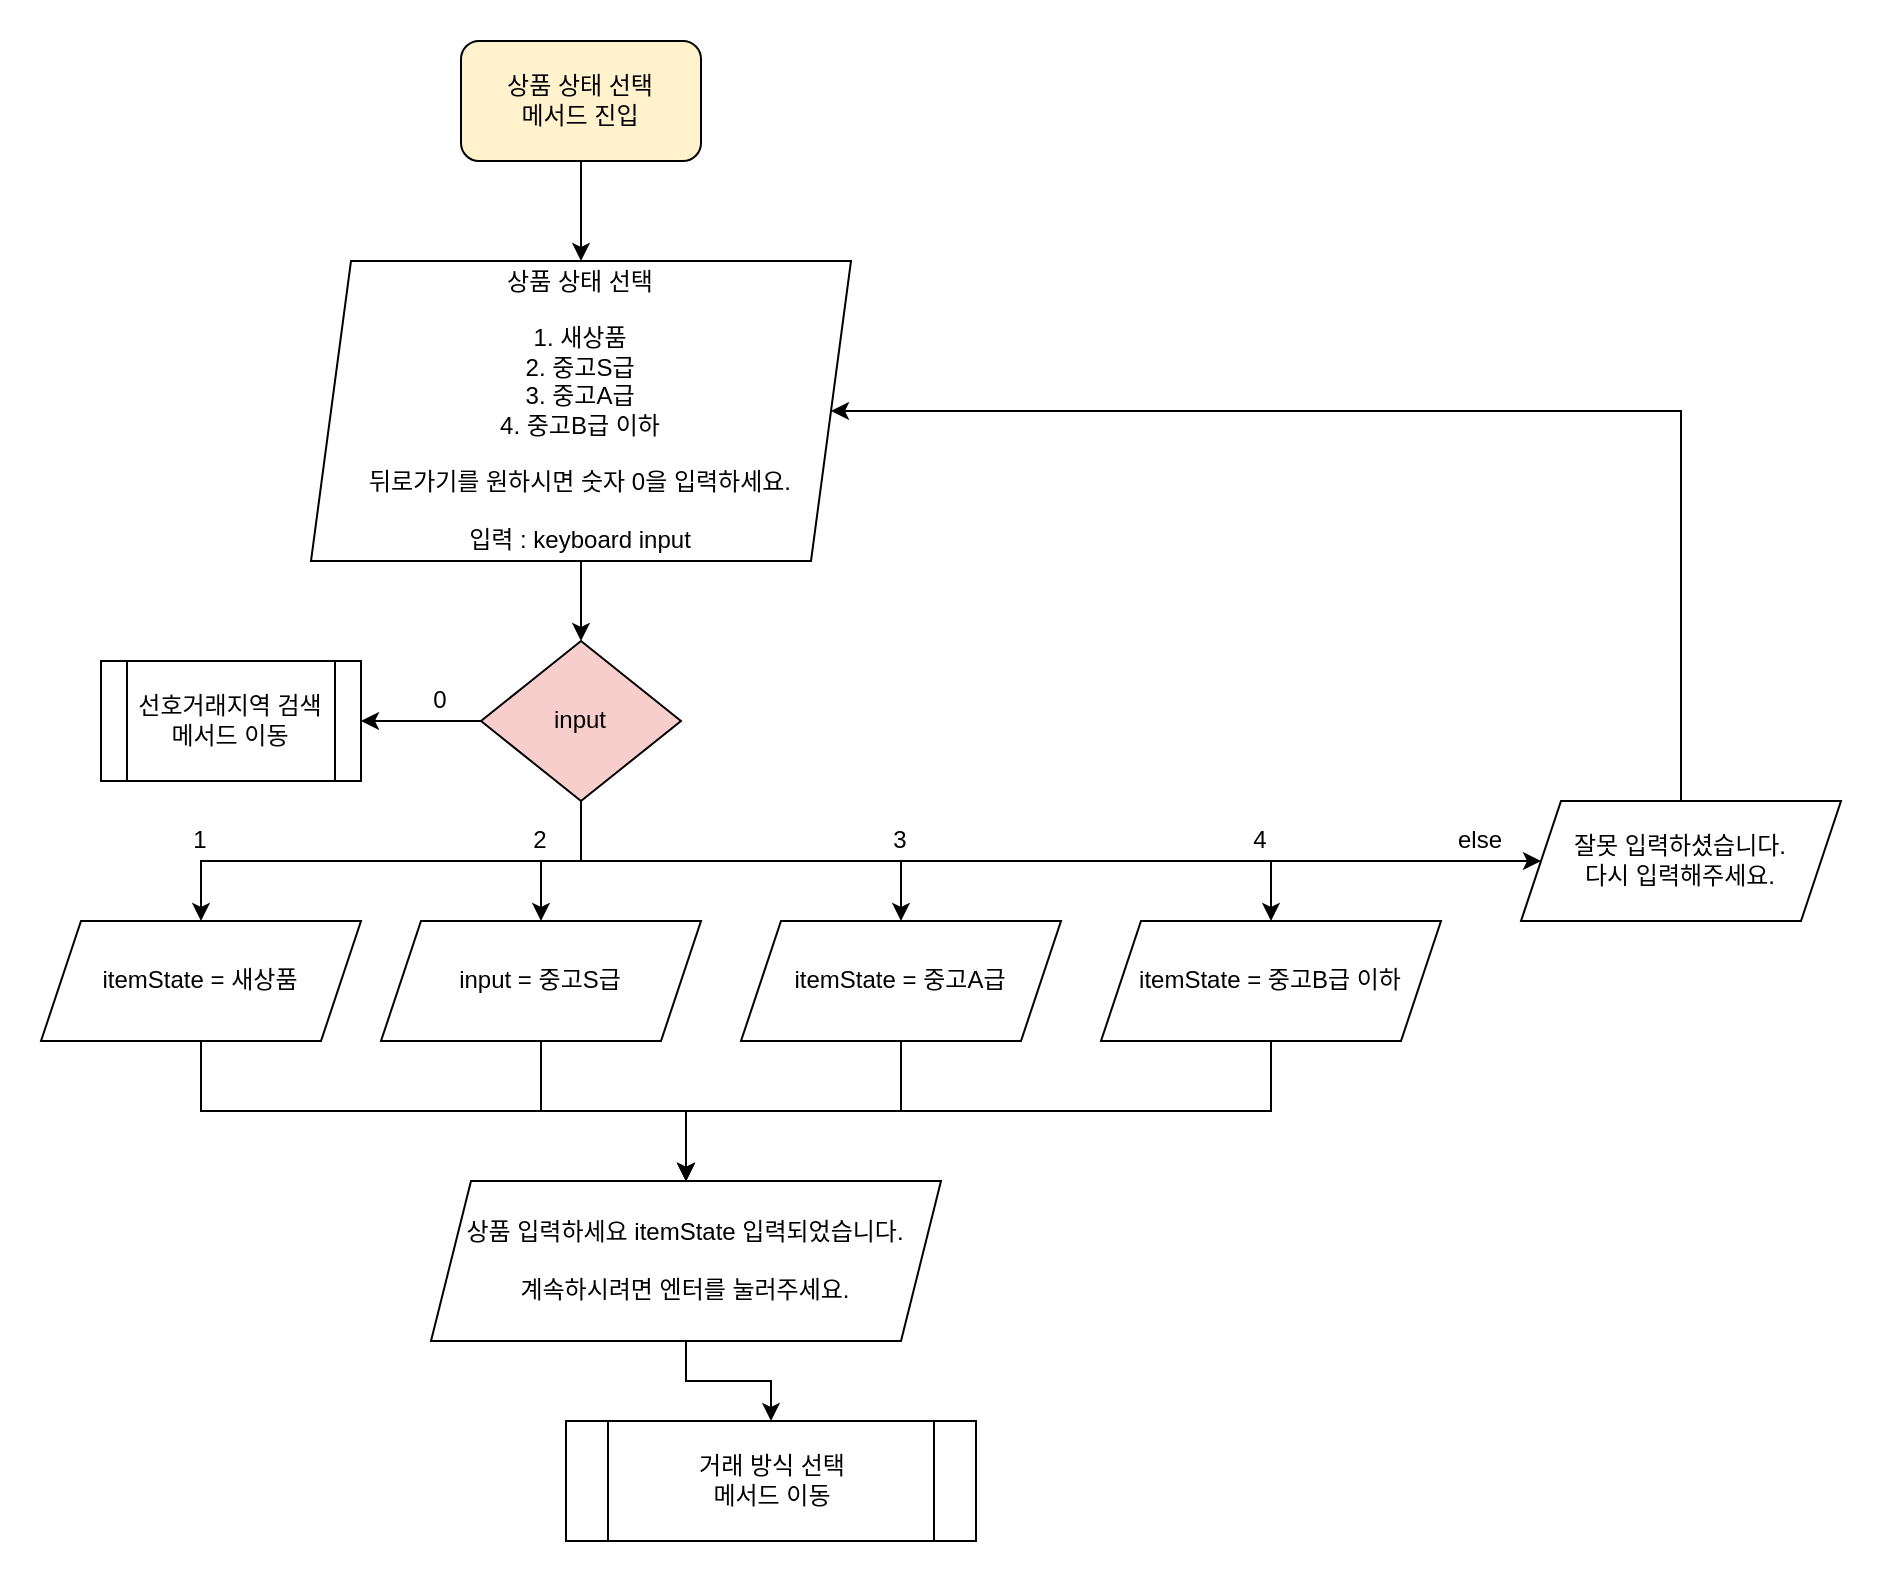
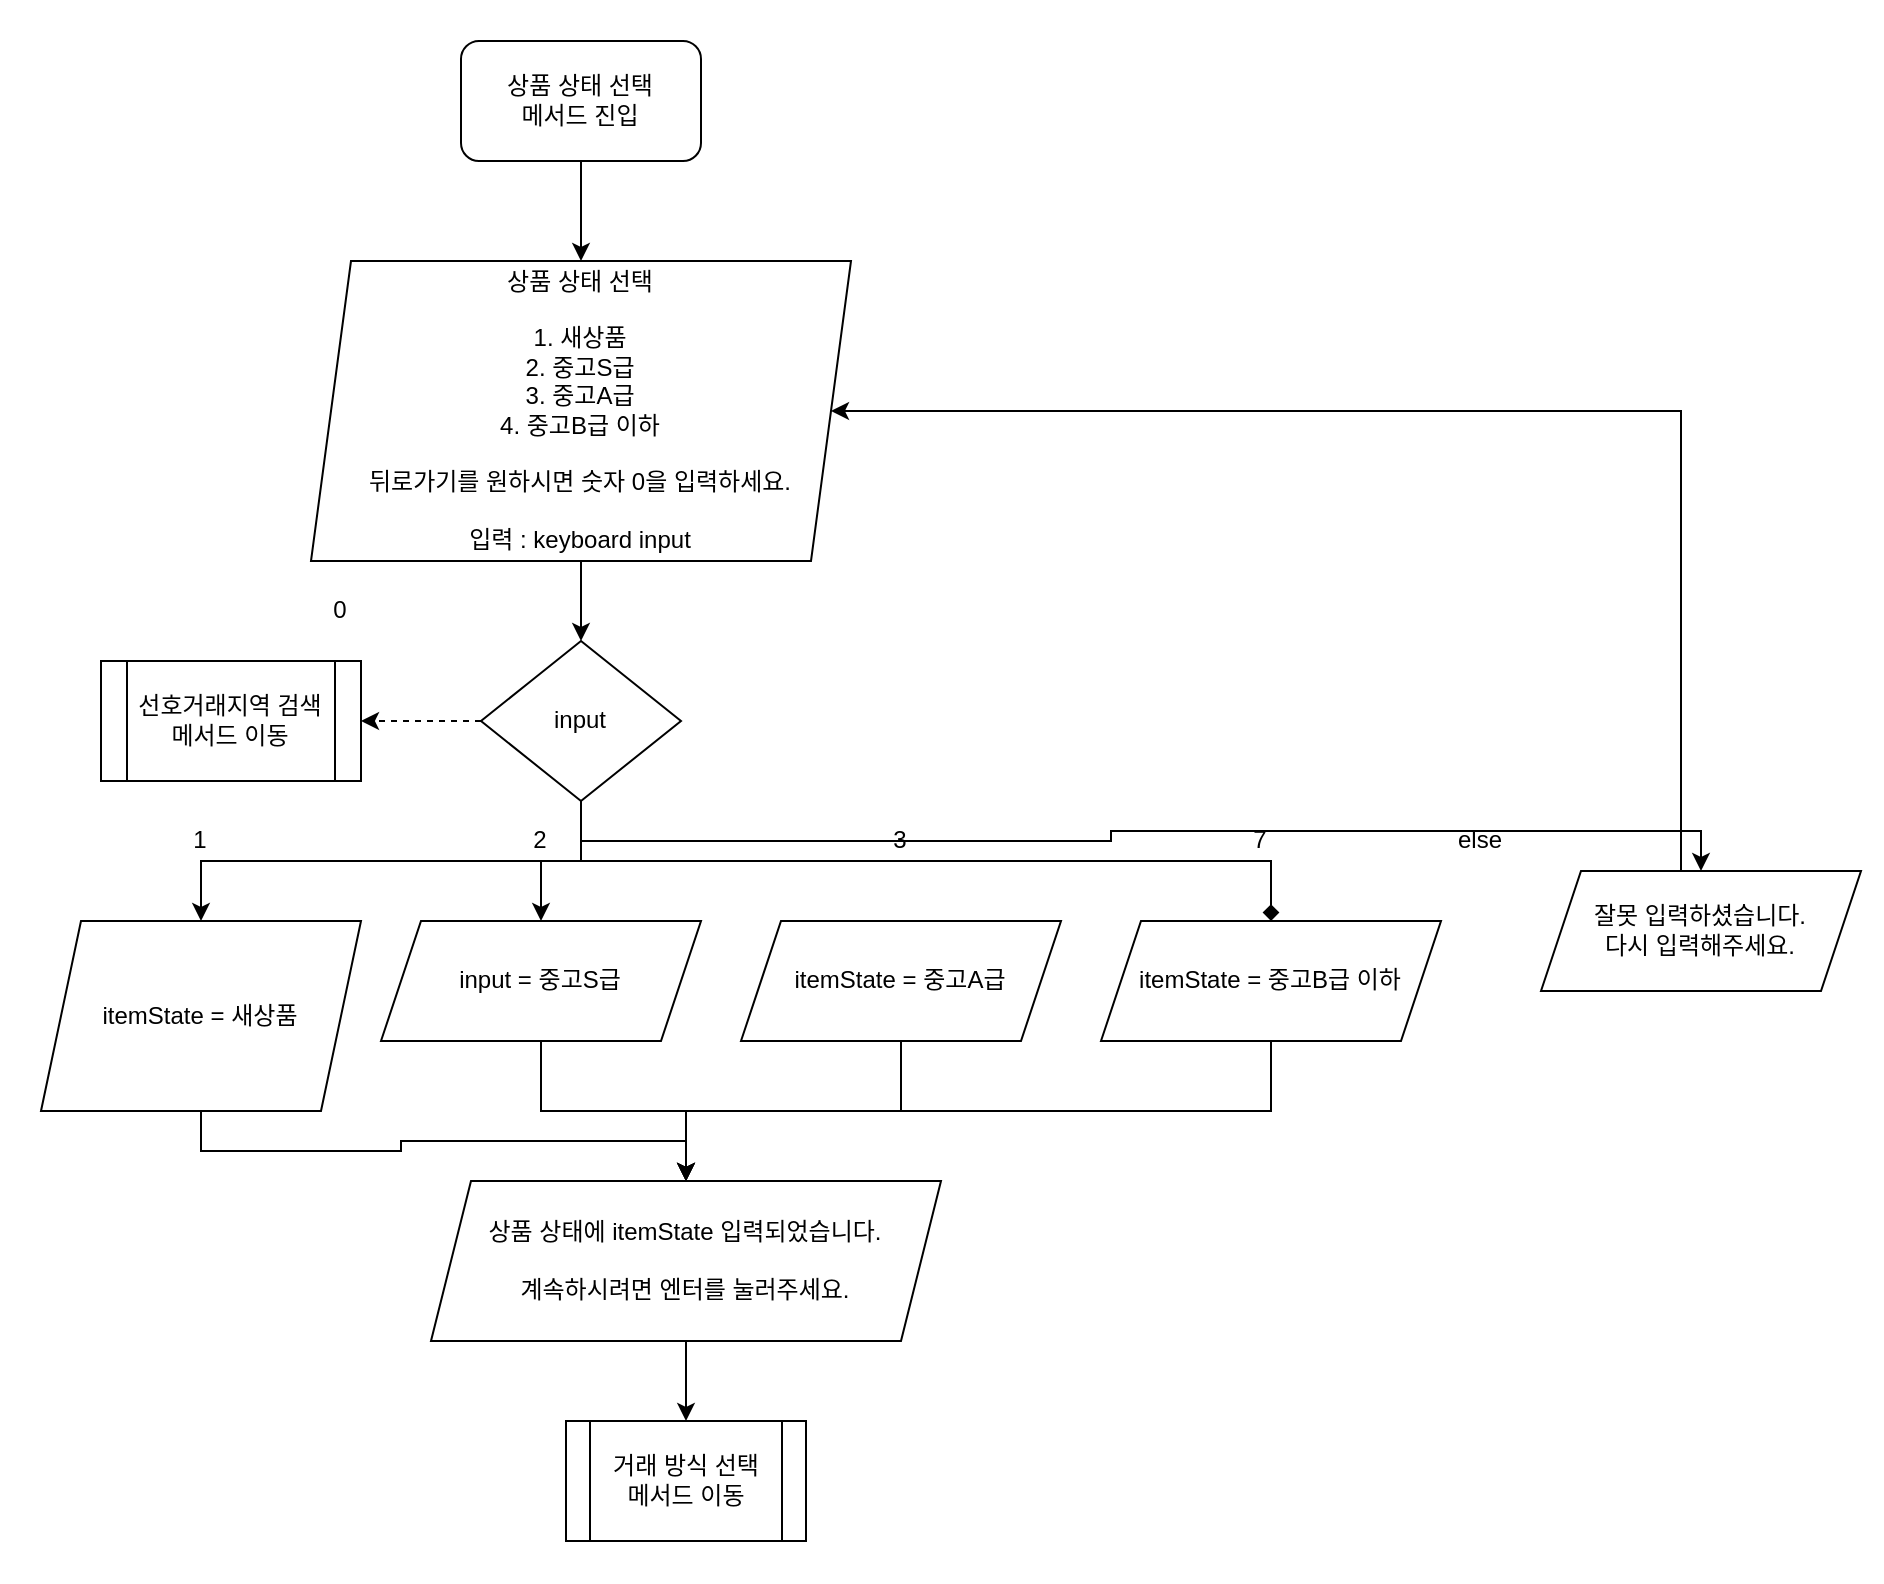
(581, 101) -> (581, 101)
(441, 701) -> (341, 611)
(425, 721) -> (425, 721)
(581, 721) -> (581, 721)
(1261, 841) -> (1261, 841)
(1681, 861) -> (1701, 931)
(901, 886) -> none
(1271, 906) -> (1271, 905)
(201, 981) -> (201, 1016)
(686, 1261) -> (686, 1261)
(771, 1481) -> (686, 1481)
